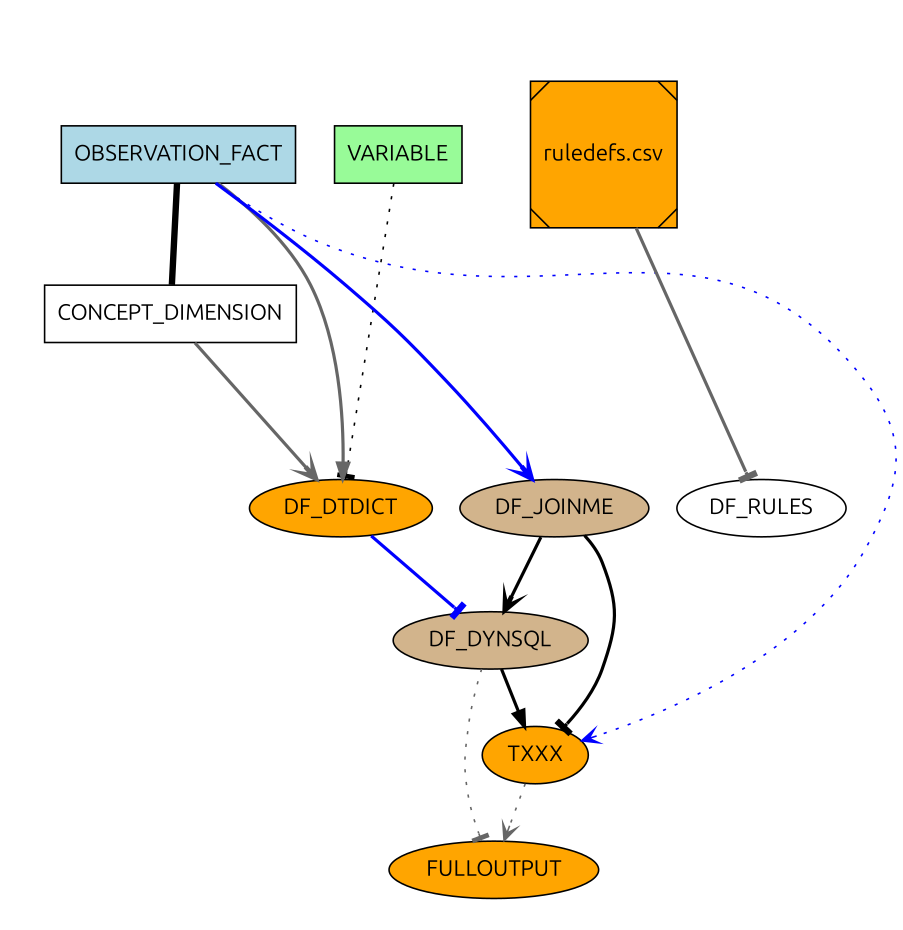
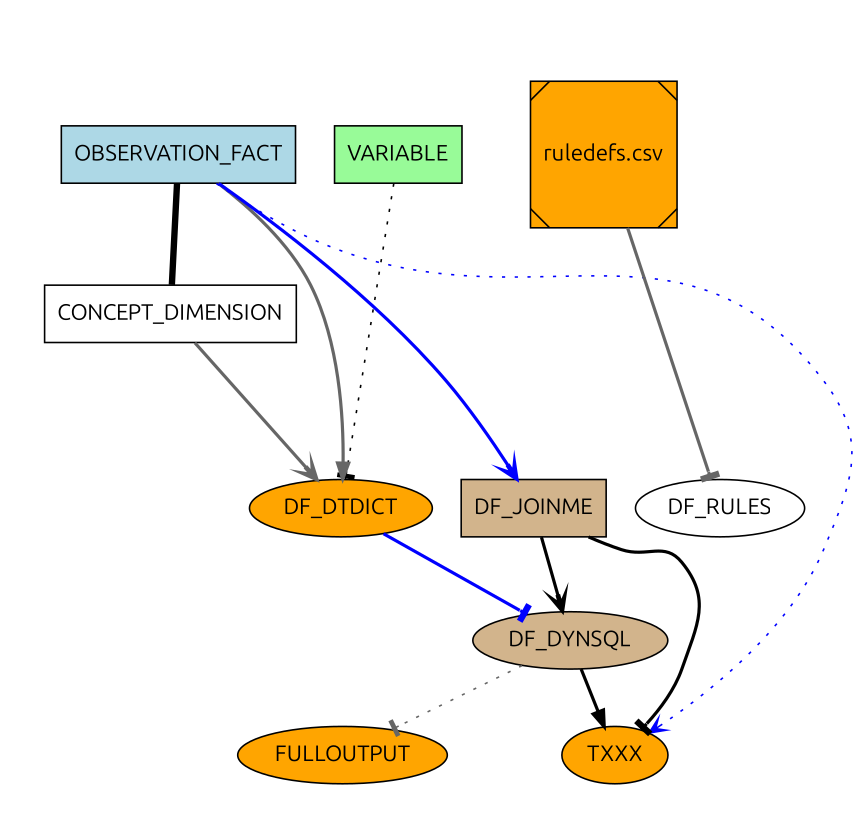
(554, 508) -> (534, 508)
(517, 807) -> none
